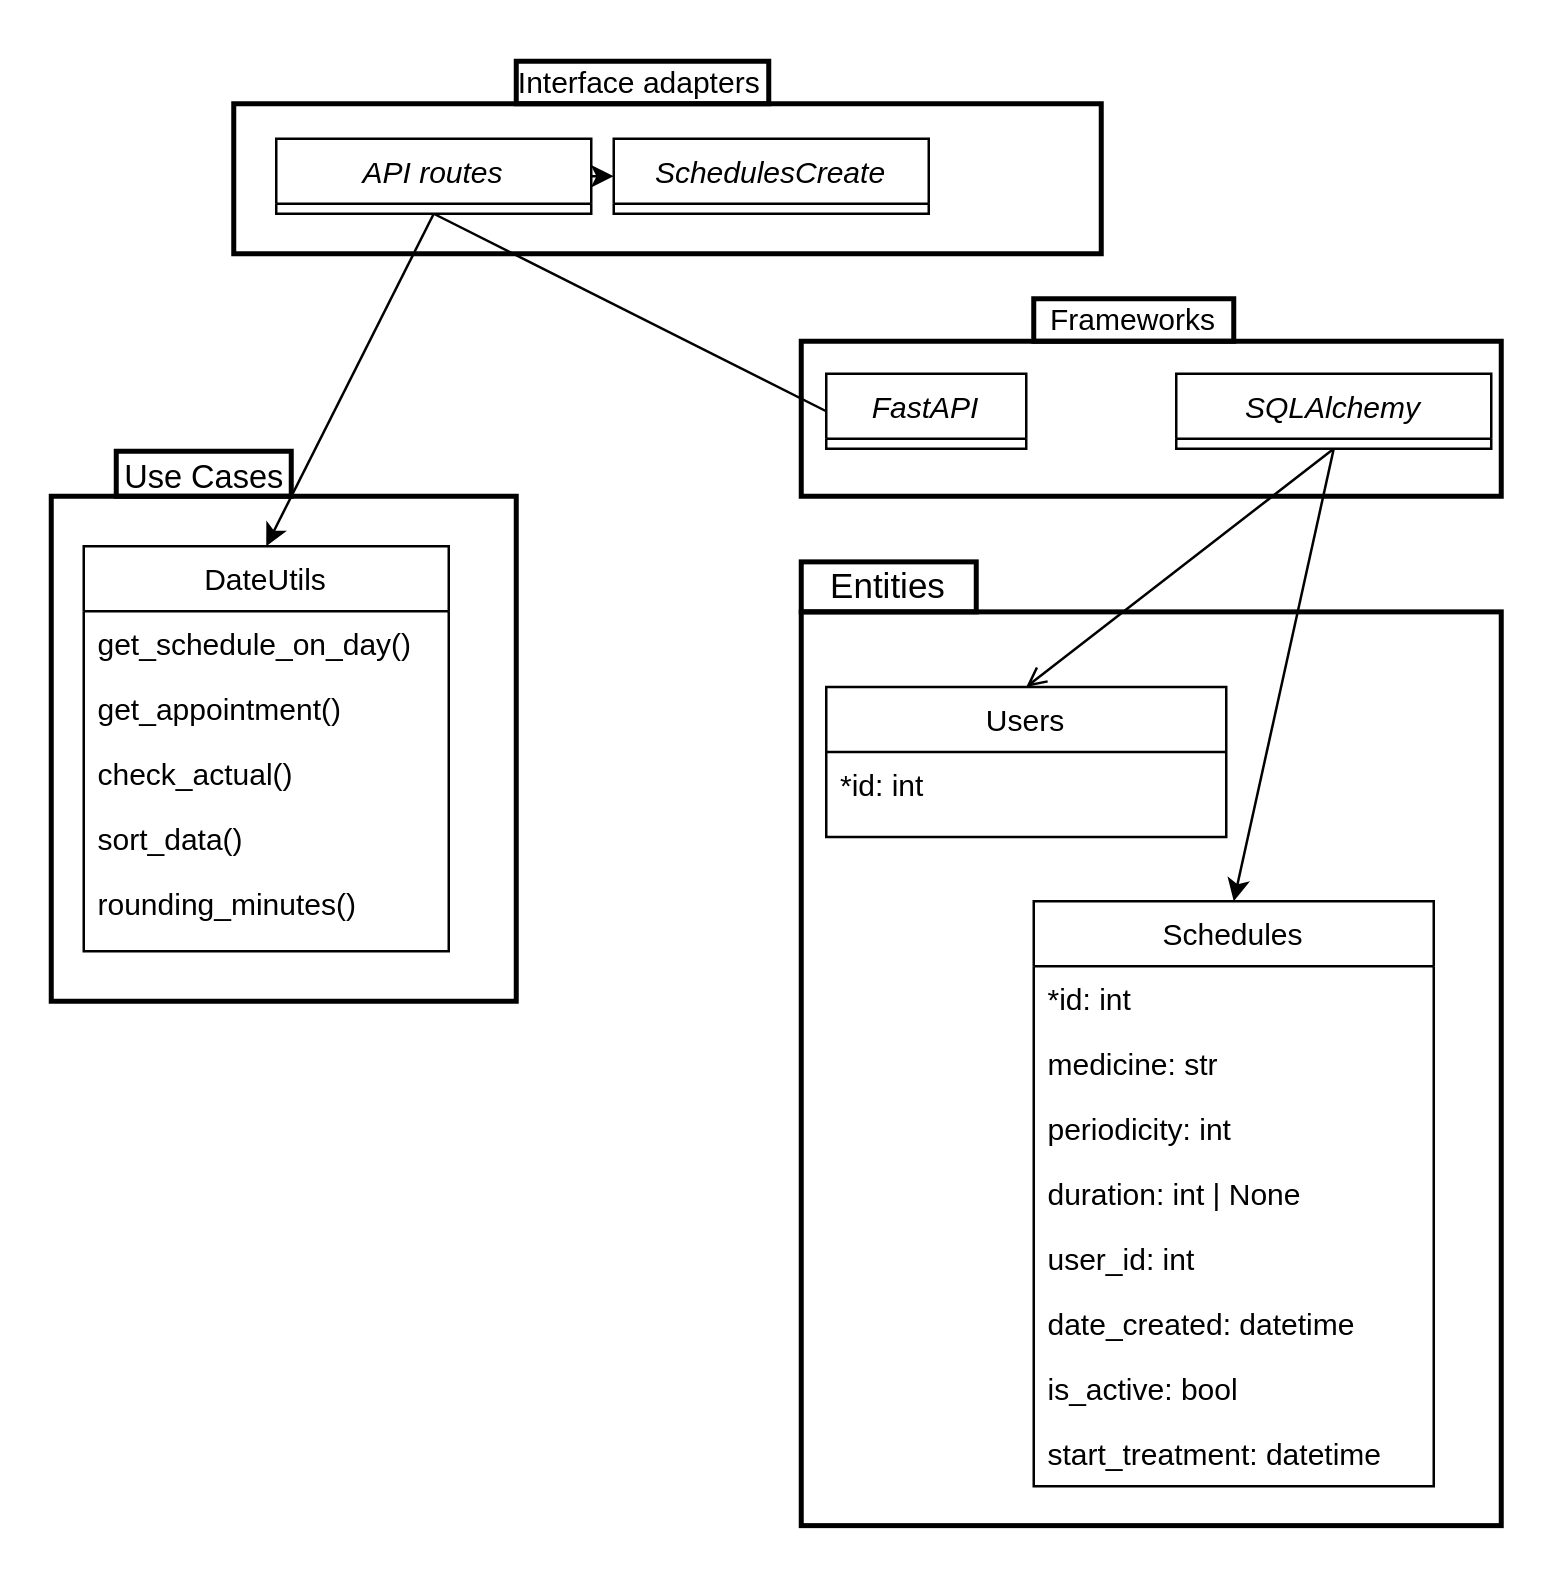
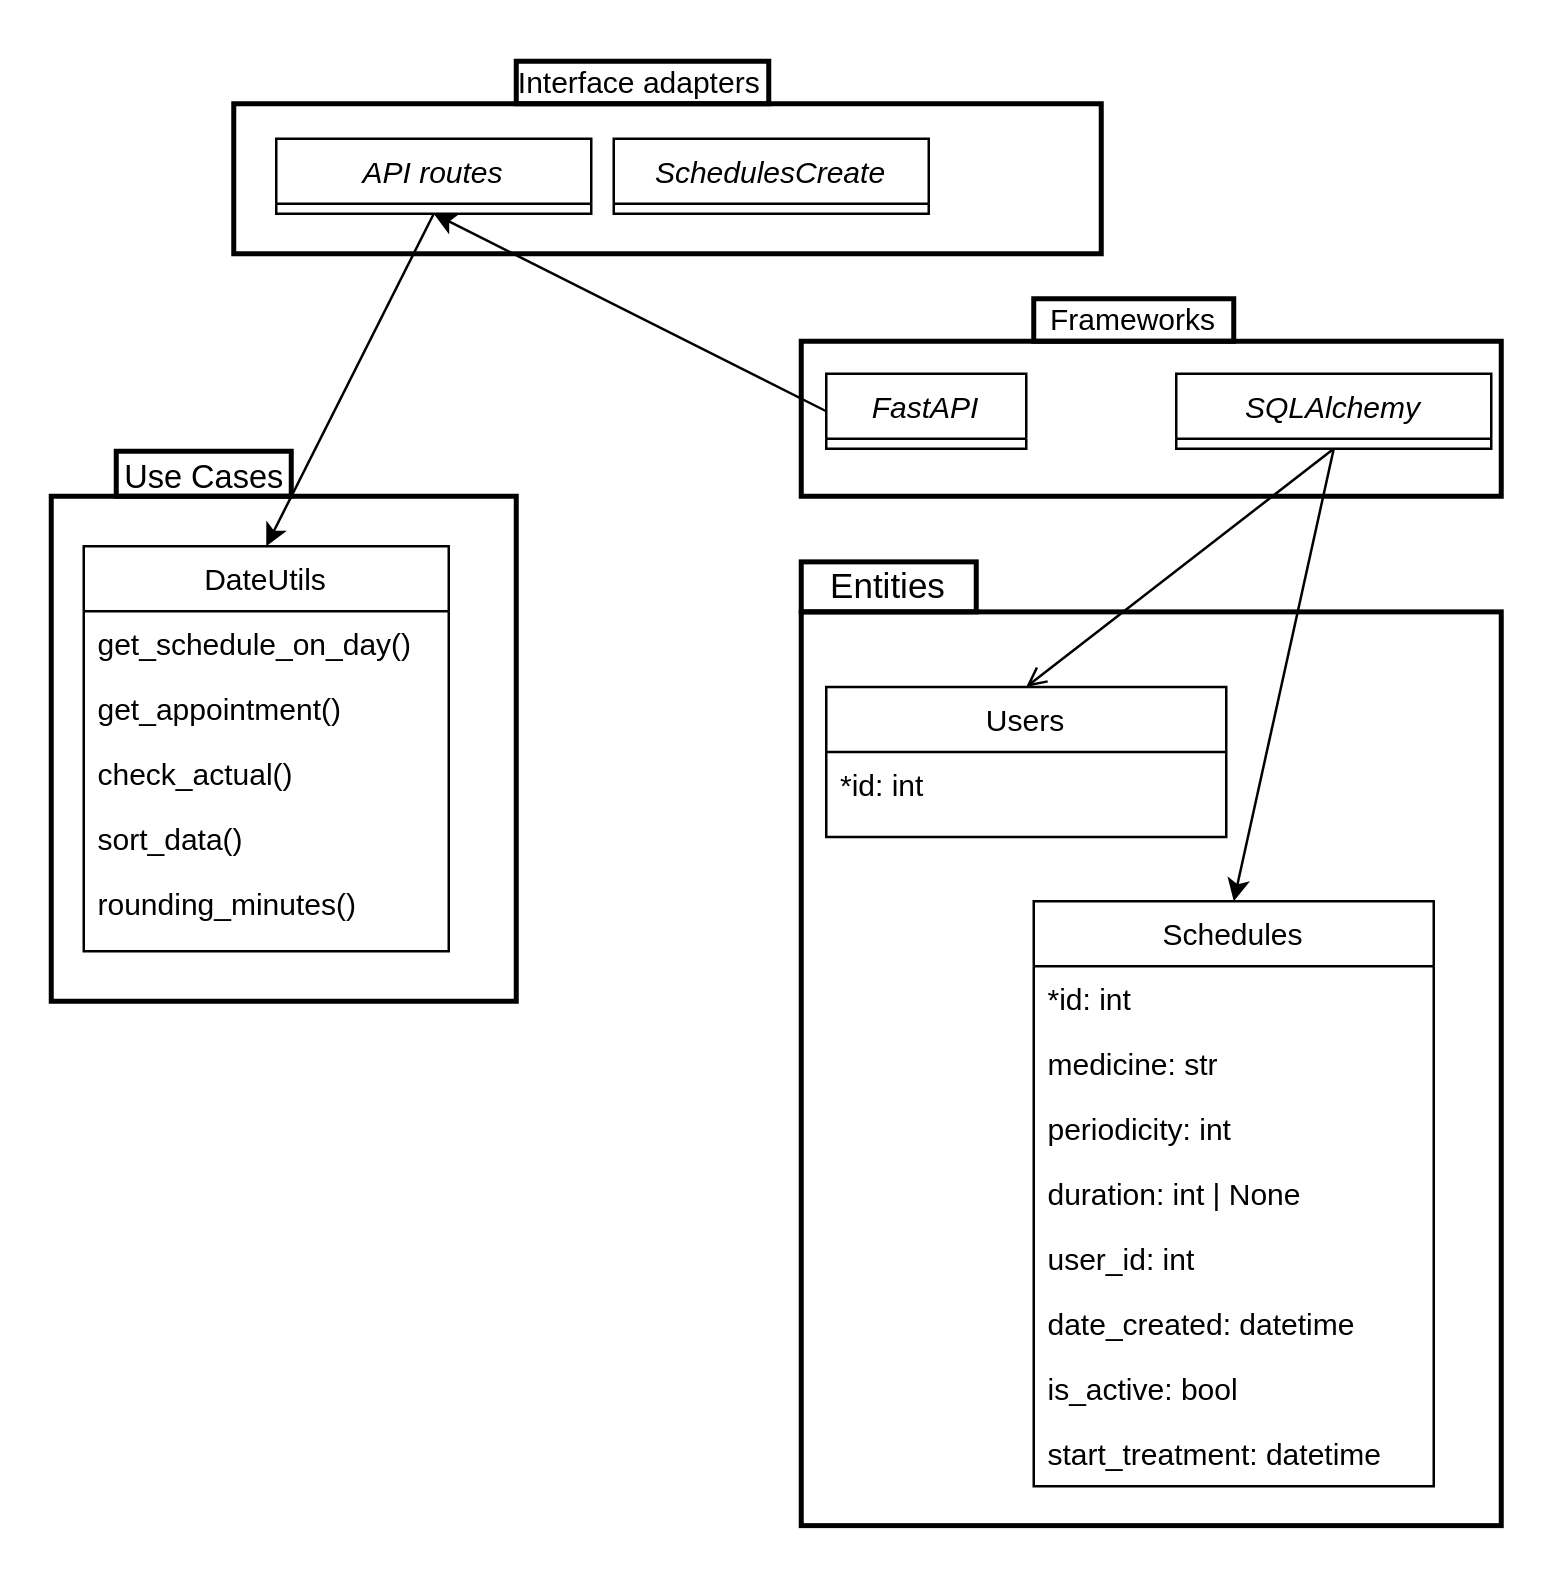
(595, 176) -> none
(446, 220) -> (450, 222)
